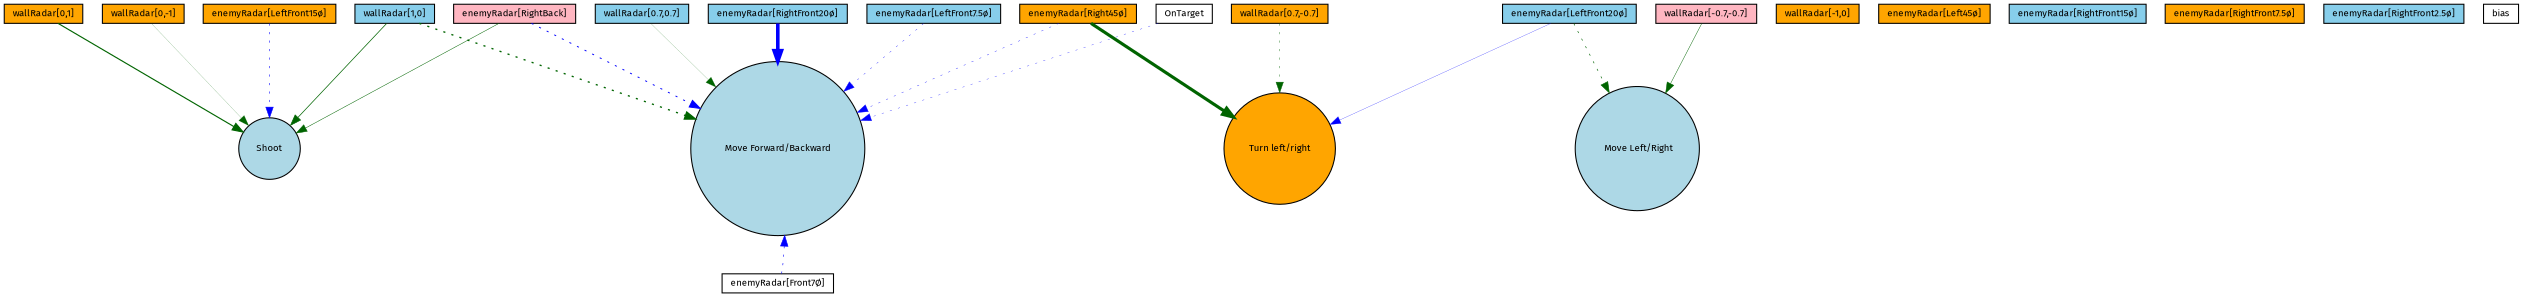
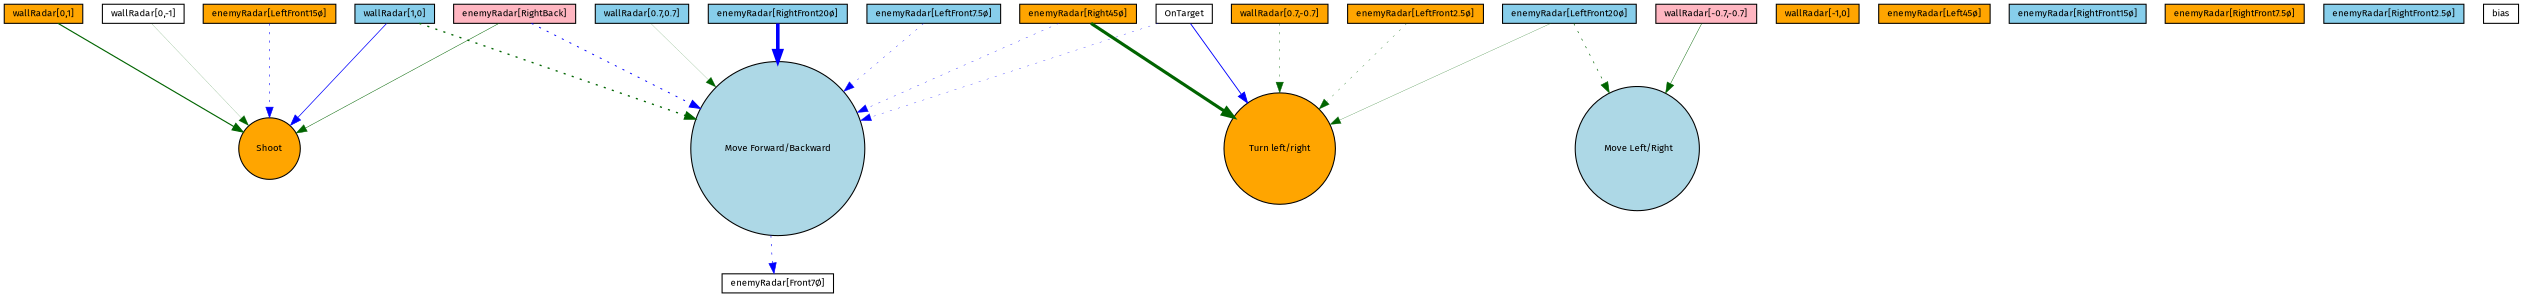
(143, 14) -> (143, 14)
none -> (1416, 14)
none -> (1216, 59)
(342, 71) -> (342, 71)
(1445, 72) -> (1445, 72)
(270, 149) -> (270, 149)
(783, 260) -> (772, 249)
